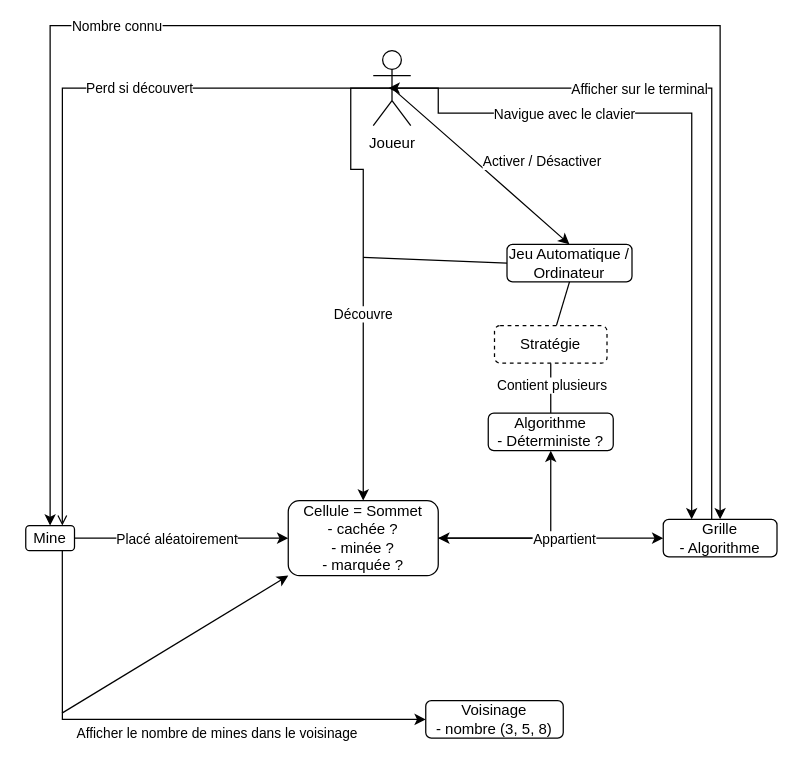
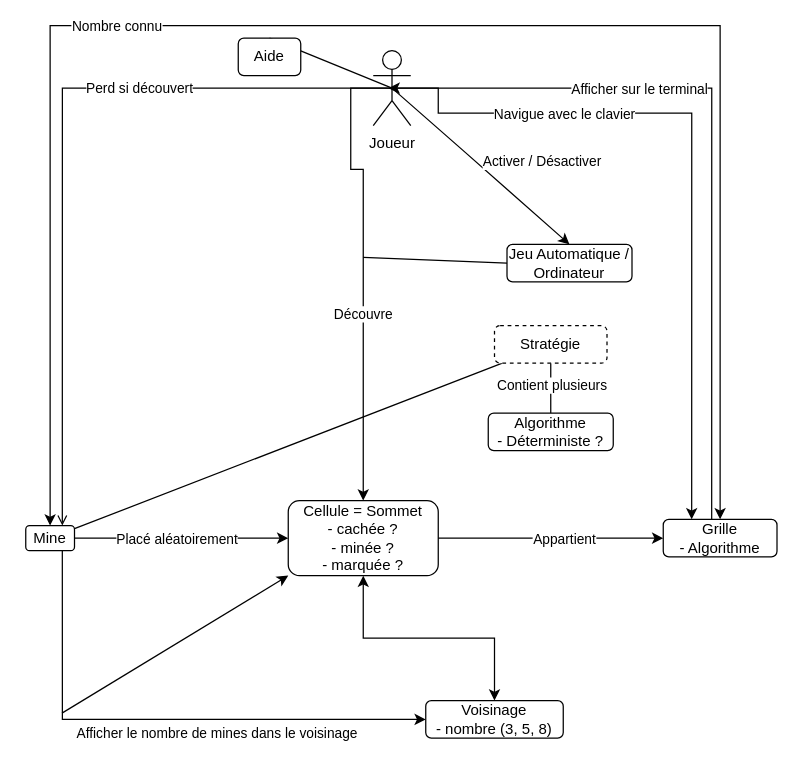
none -> (269, 57)
none -> (342, 68)
(563, 304) -> (288, 446)
(551, 496) -> (428, 638)
